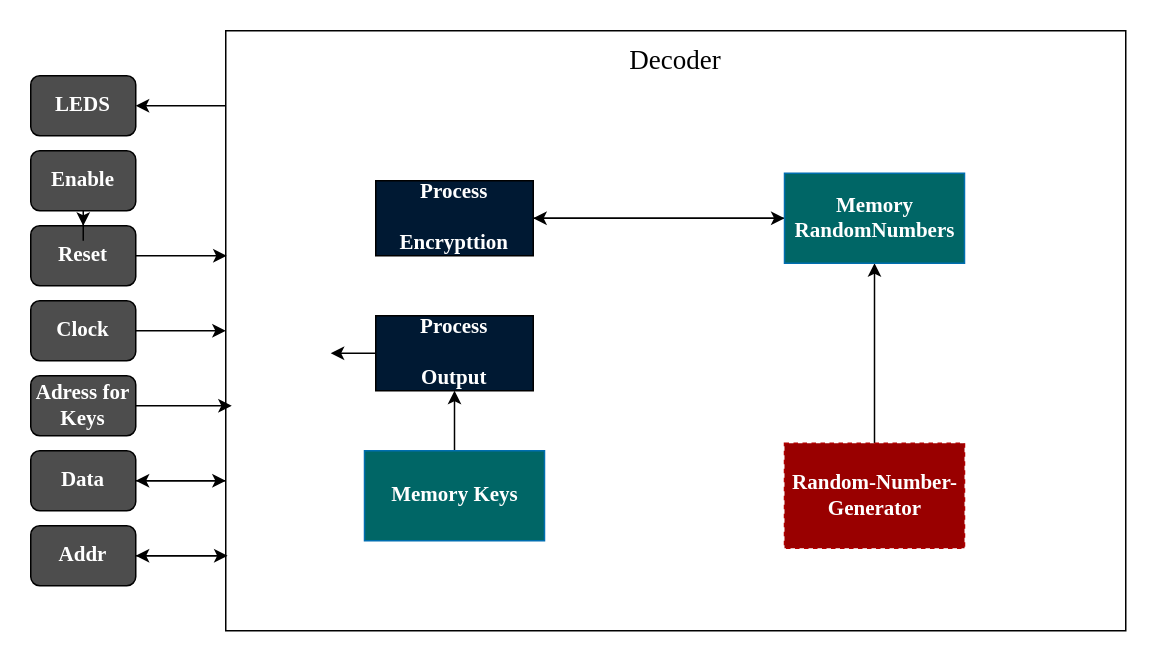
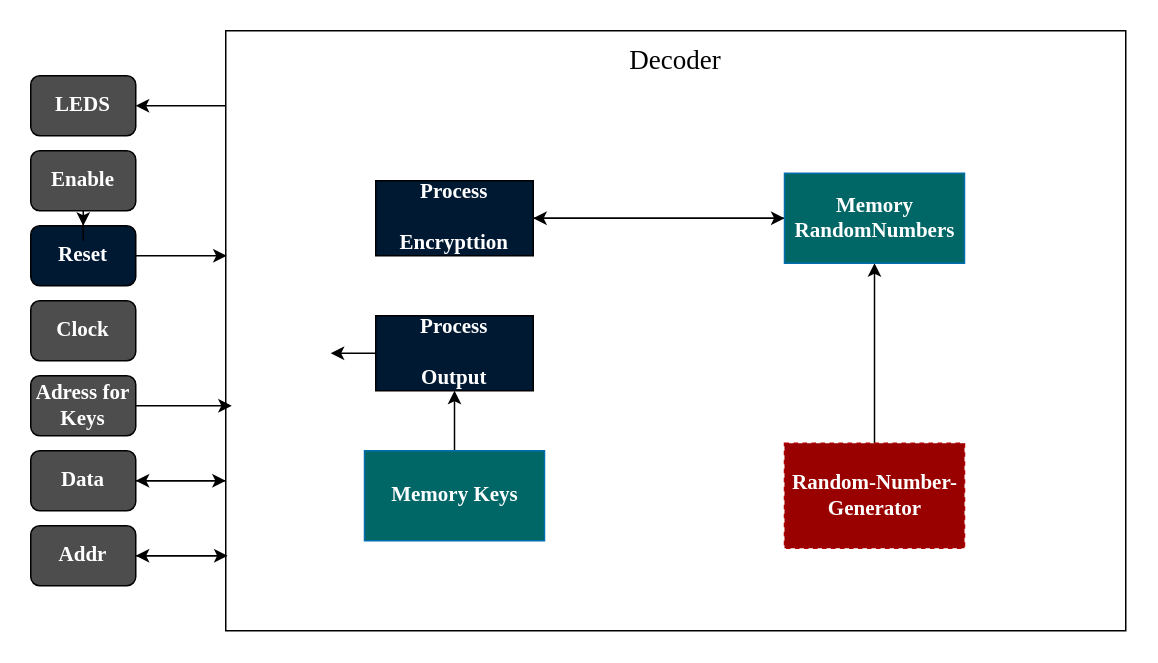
(83, 256) -> (83, 256)
(176, 331) -> none
